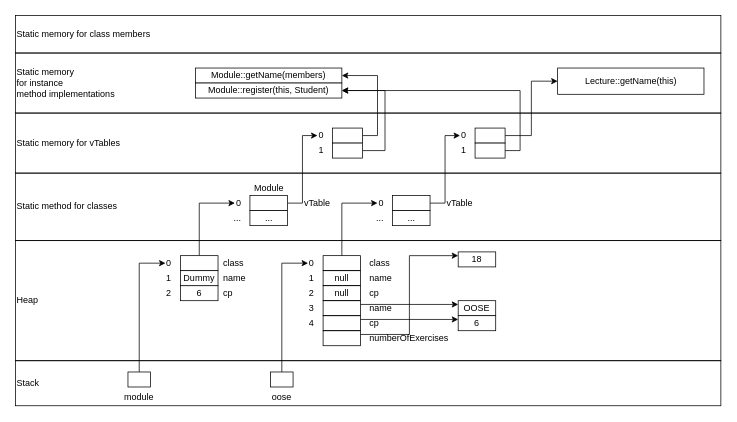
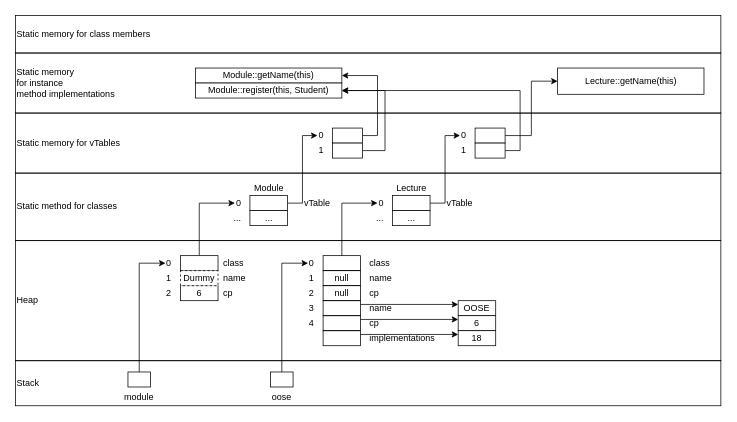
(269, 75) -> (269, 75)
none -> (411, 188)
(477, 259) -> (477, 338)
(199, 278) -> (199, 278)
(387, 338) -> (387, 338)
